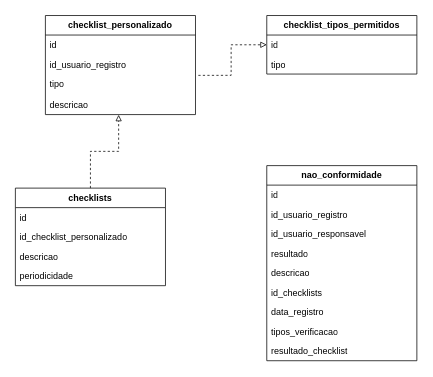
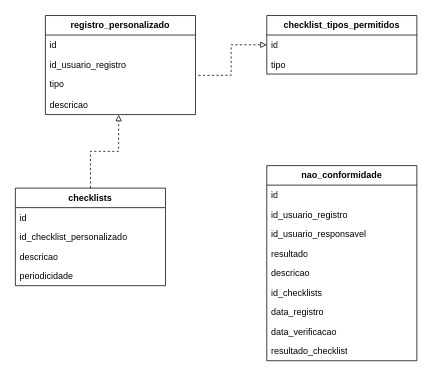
(120, 25) -> (120, 25)
(310, 332) -> (309, 332)
